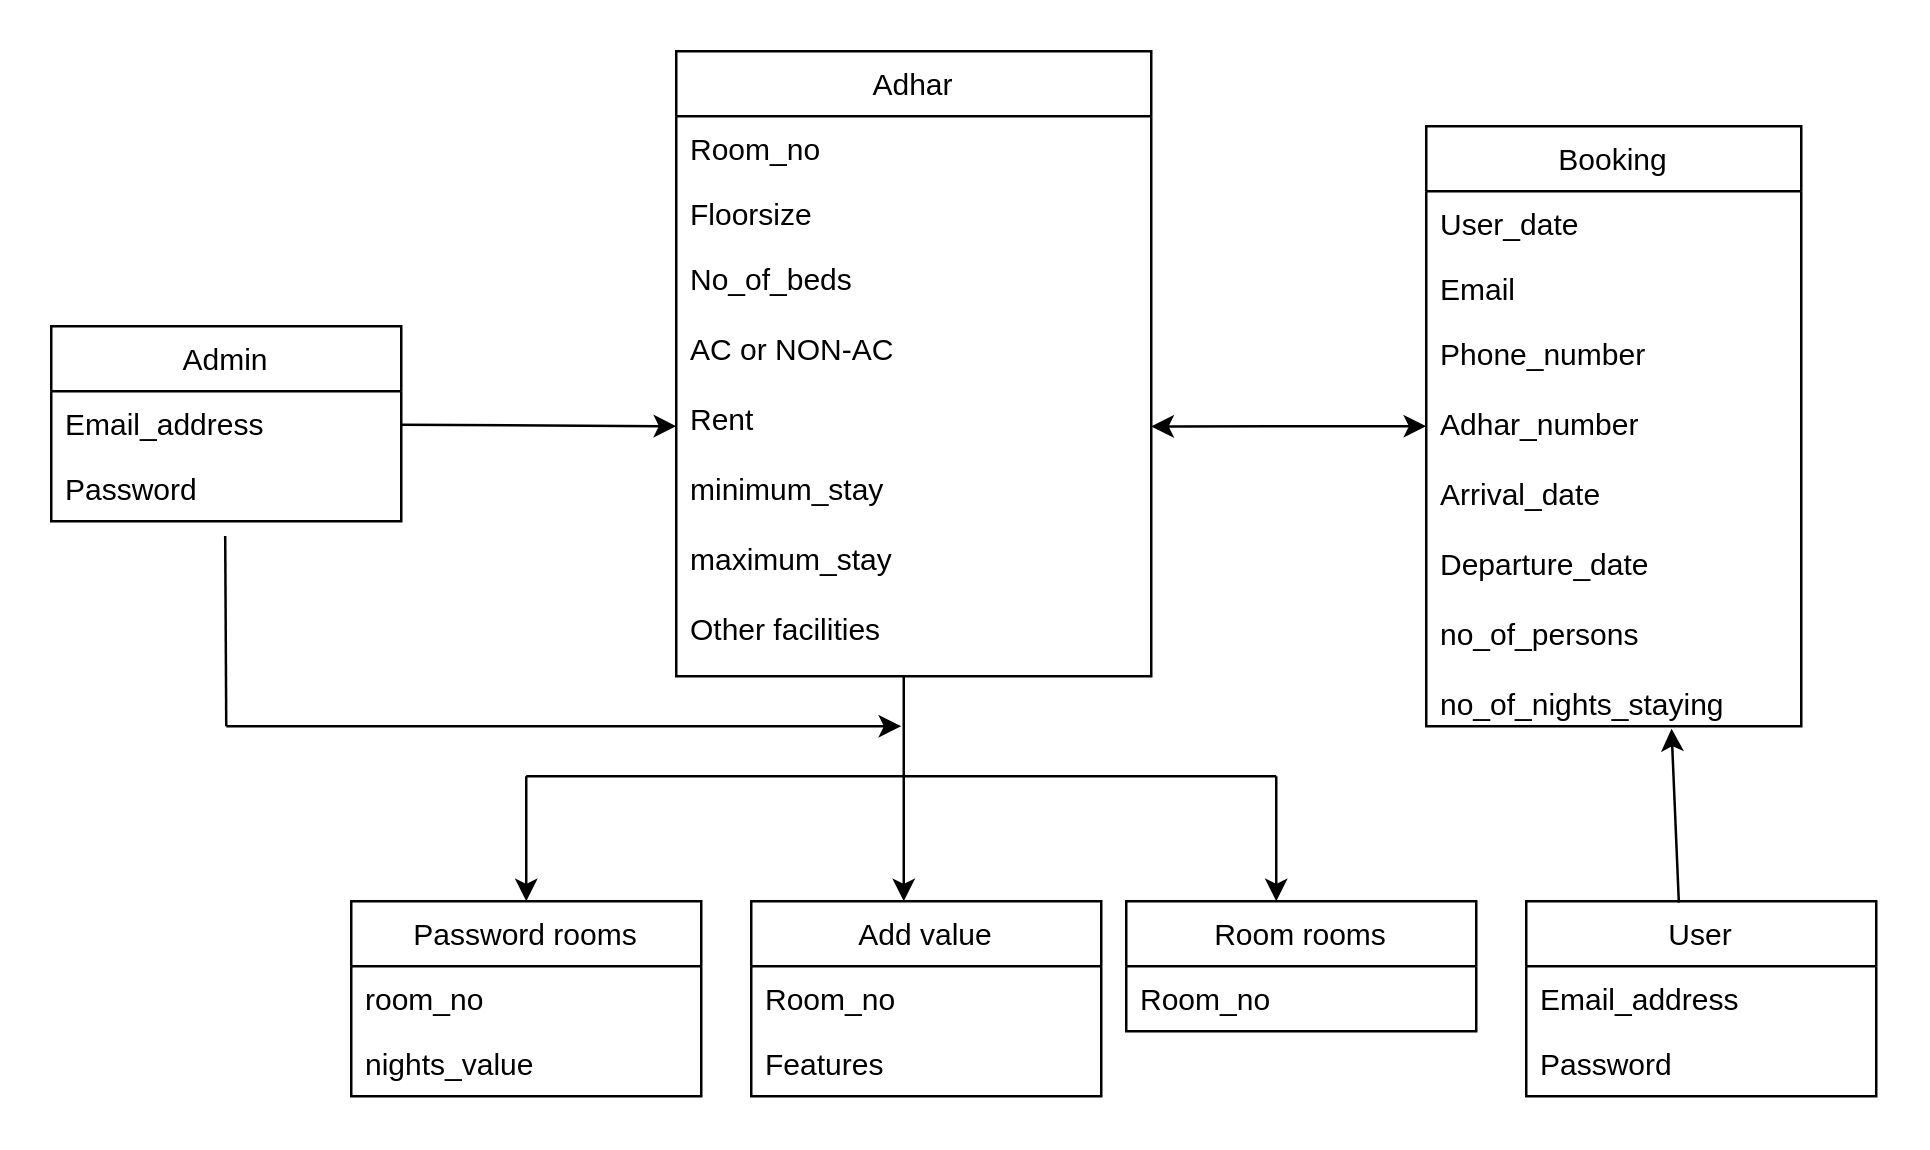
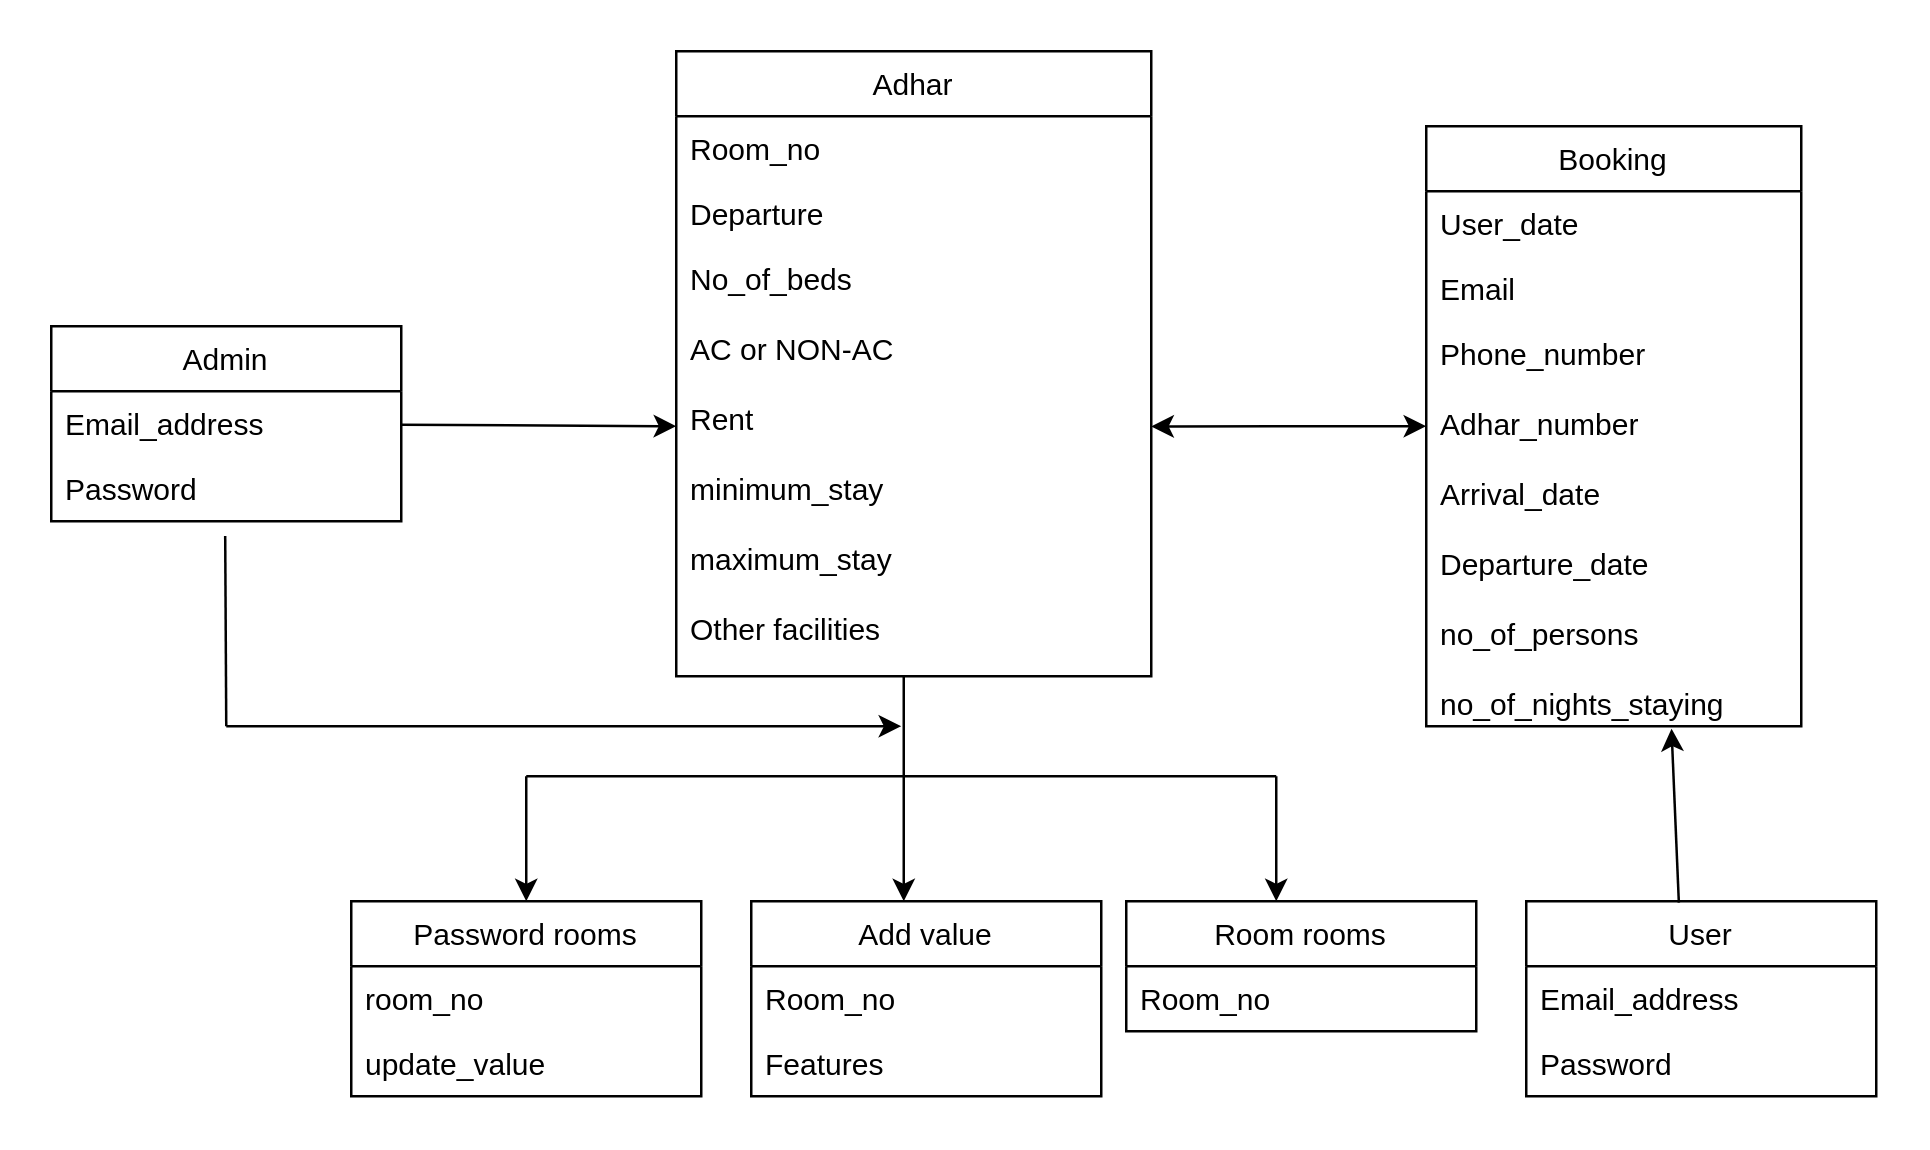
(758, 215) -> (766, 215)
(458, 1065) -> (462, 1065)
